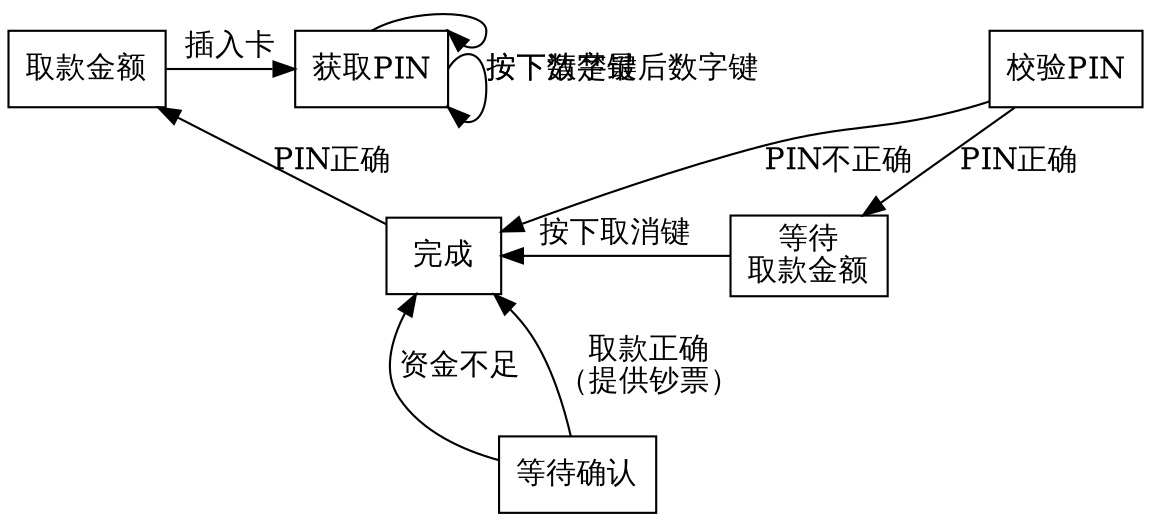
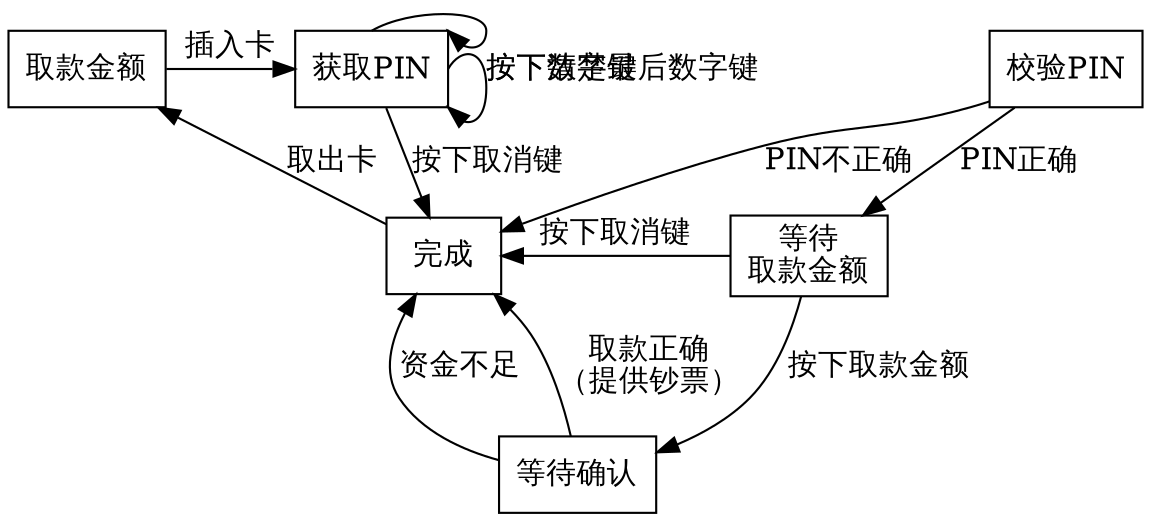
none -> (404, 153)
(332, 161) -> (332, 161)
none -> (759, 388)
